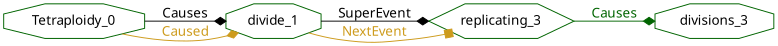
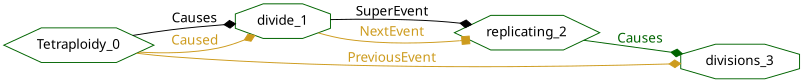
(74, 21) -> (79, 45)
(501, 21) -> (527, 33)
none -> (403, 66)
